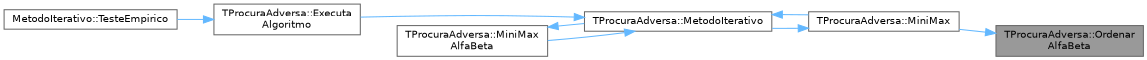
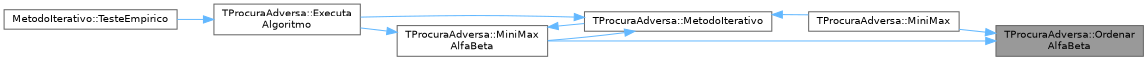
(785, 28) -> none
none -> (374, 29)
none -> (767, 41)
